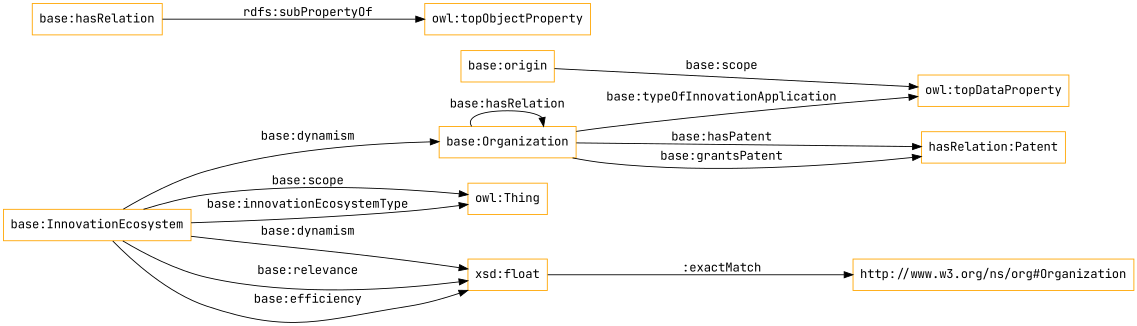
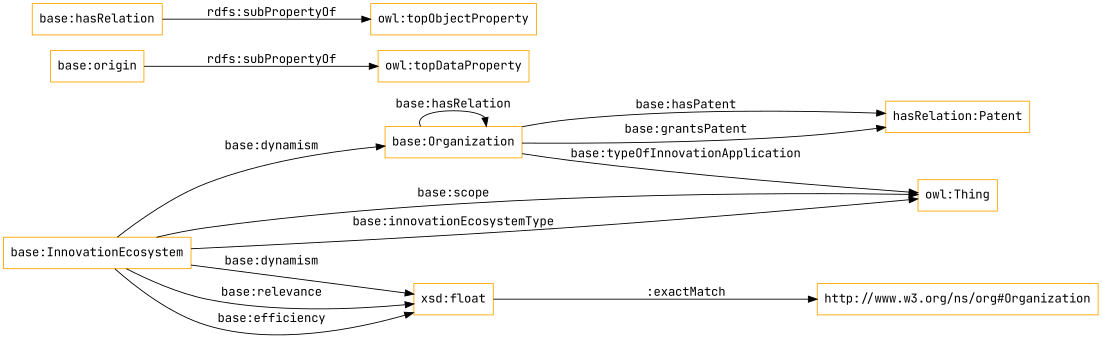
(722, 66) -> (272, 60)
(742, 112) -> (715, 176)
